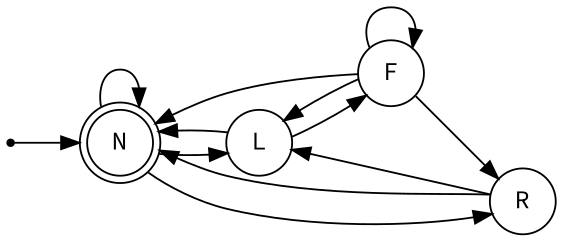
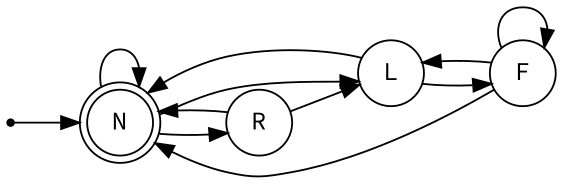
(451, 131) -> none
